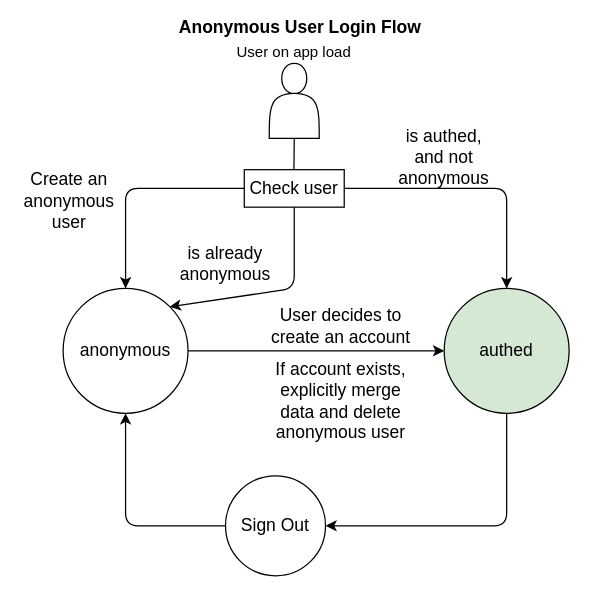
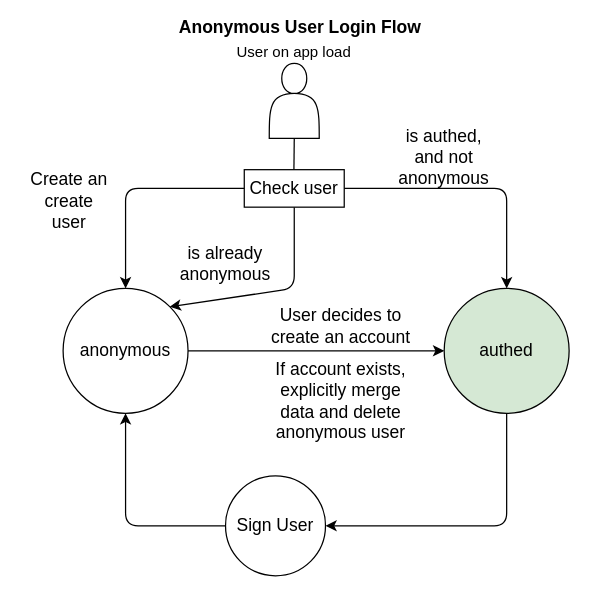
(69, 201) -> (69, 201)
(276, 526) -> (276, 526)
